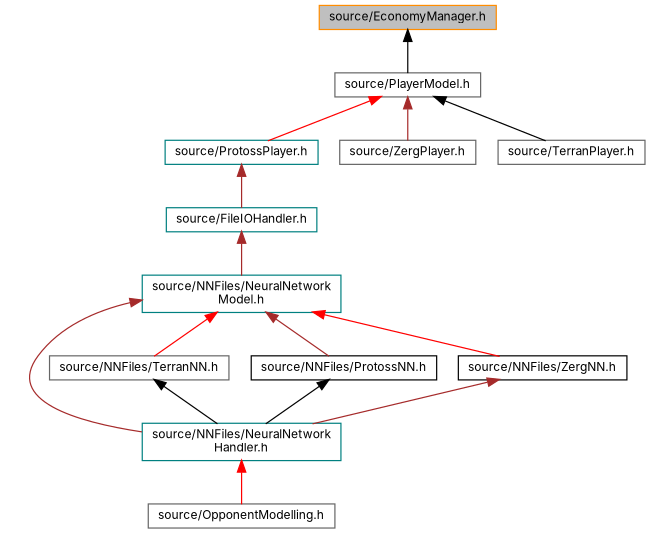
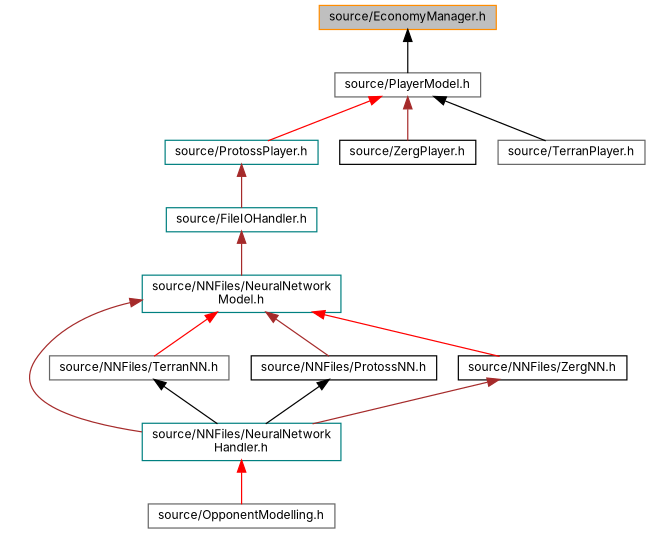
(408, 152) -> (408, 152)
